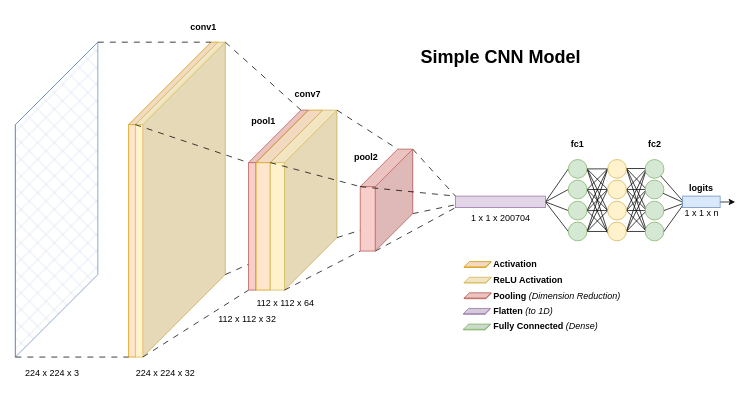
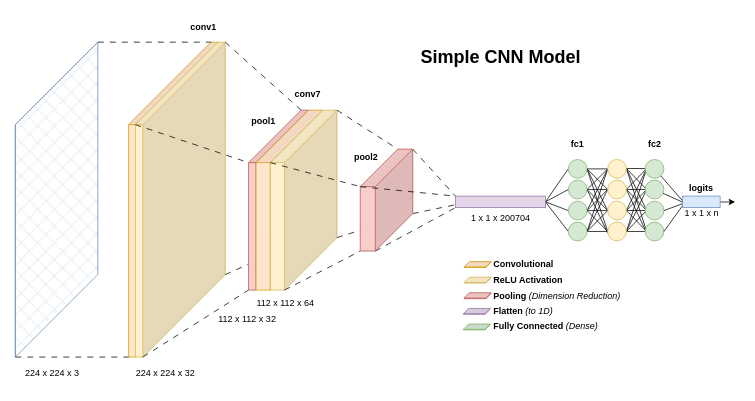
(517, 264) -> (523, 264)
